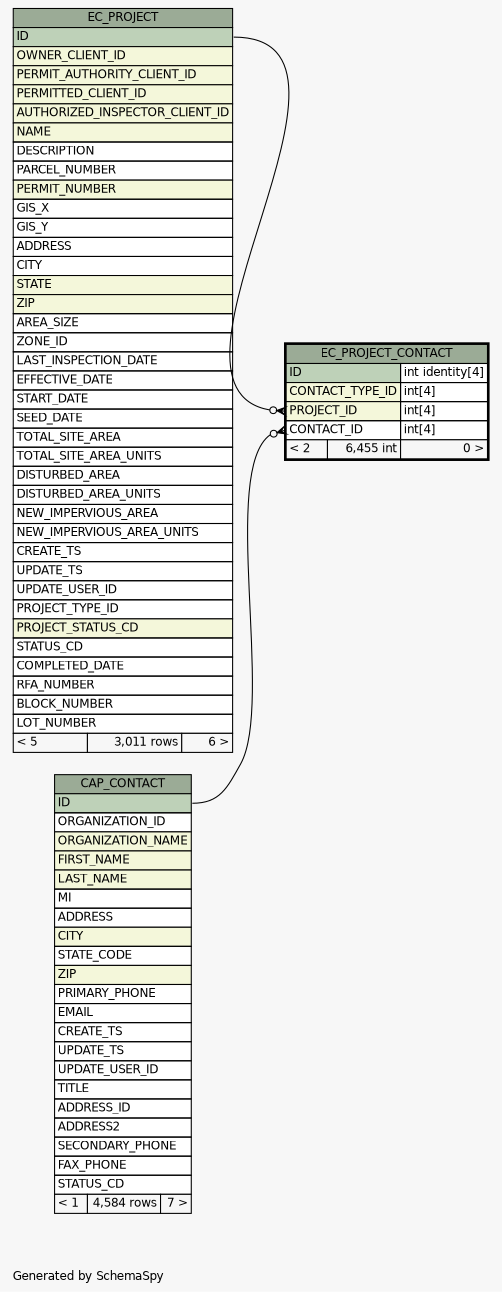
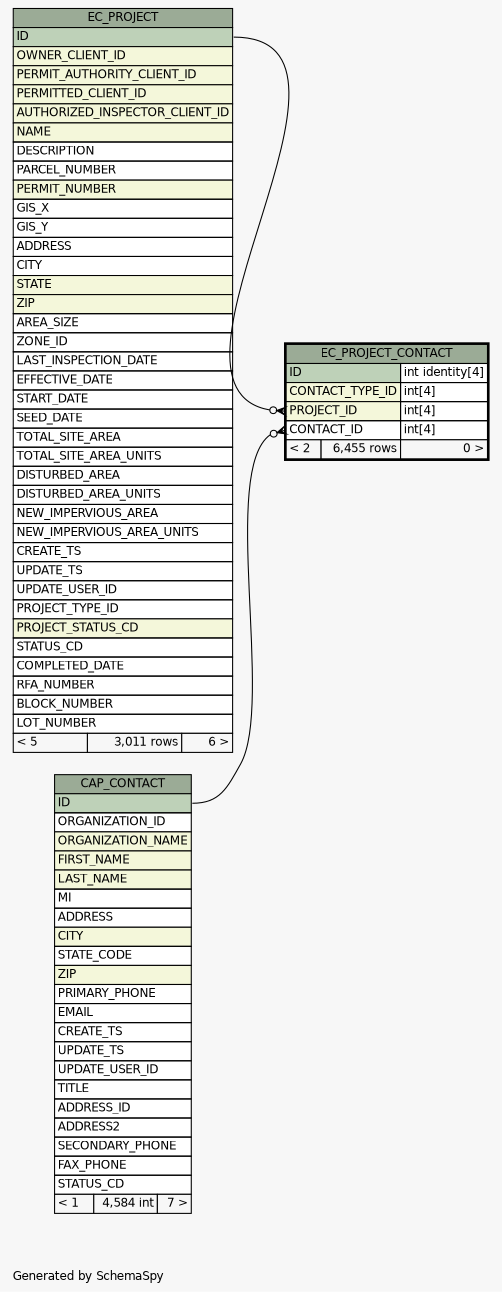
(371, 449) -> (365, 449)
(125, 1203) -> (128, 1203)
